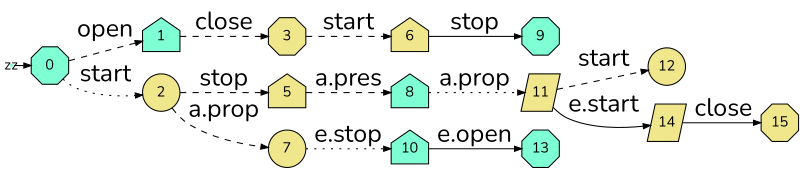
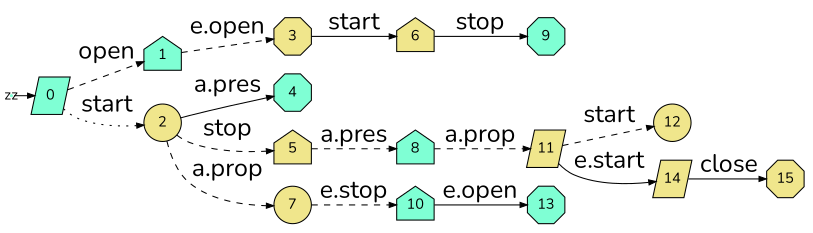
(224, 23) -> (228, 27)
(345, 36) -> (350, 36)
(50, 66) -> (51, 96)
none -> (293, 93)
(473, 93) -> (479, 149)
(345, 149) -> (350, 205)
